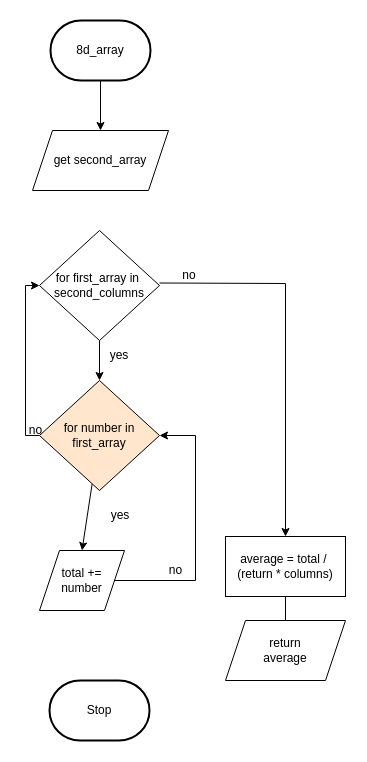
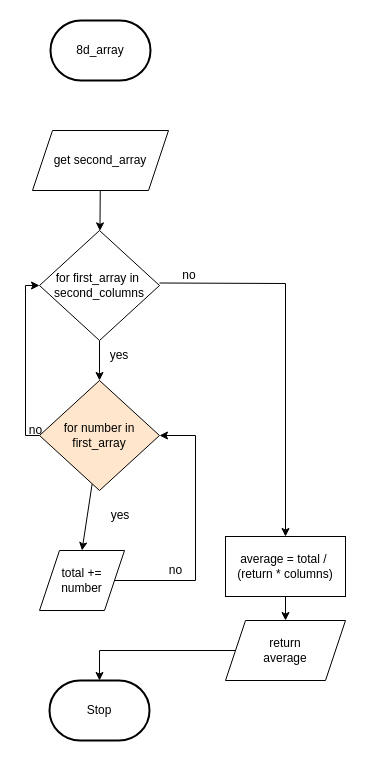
(101, 102) -> none
none -> (100, 208)
(286, 614) -> (286, 612)
none -> (157, 651)
